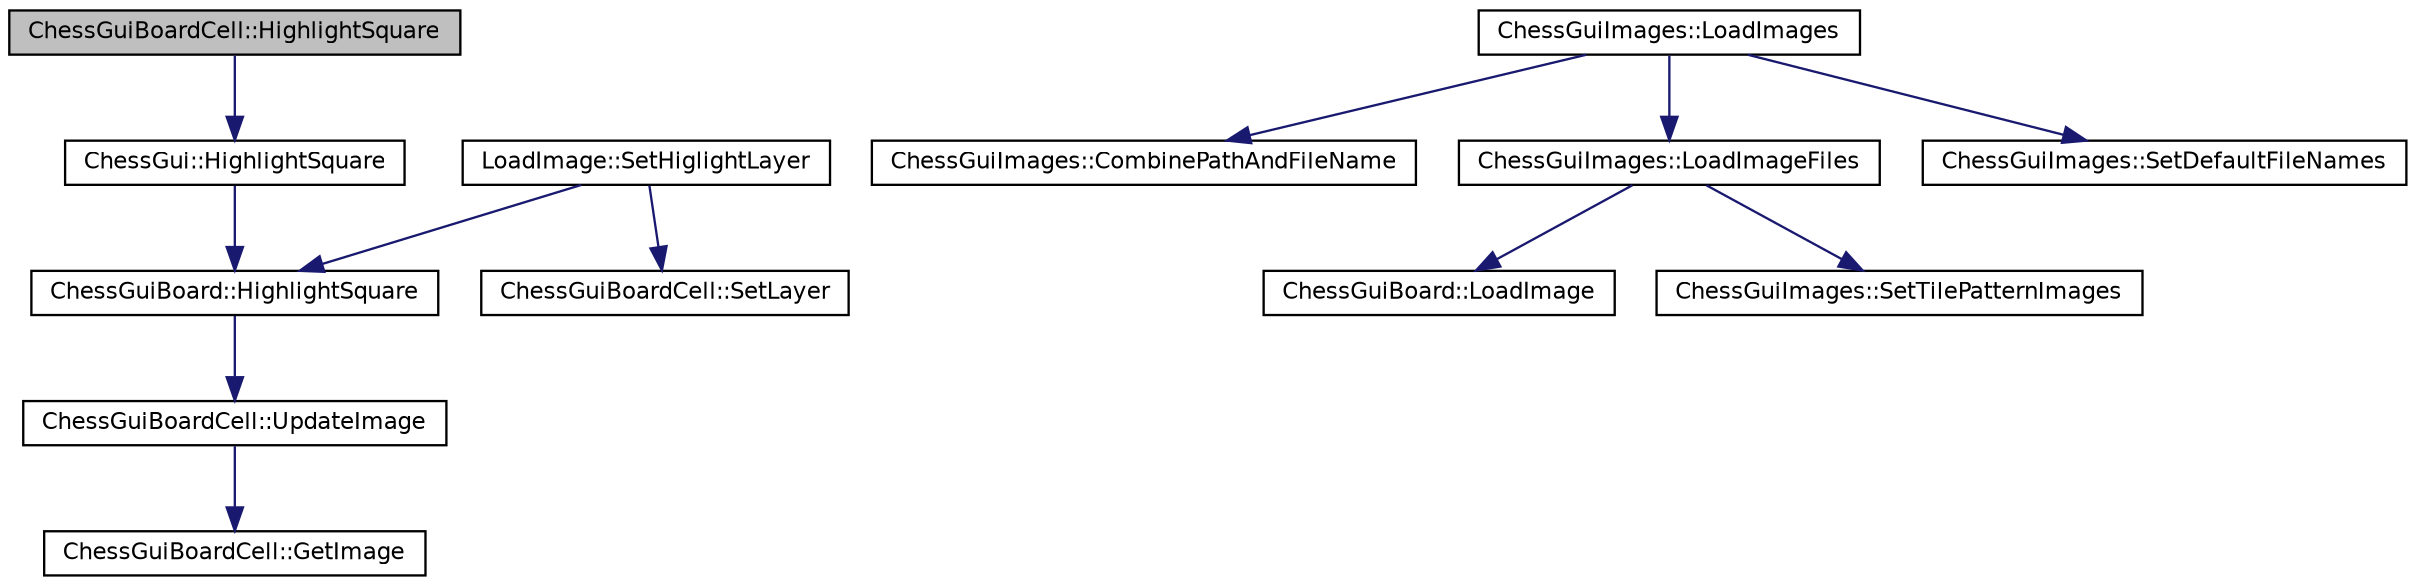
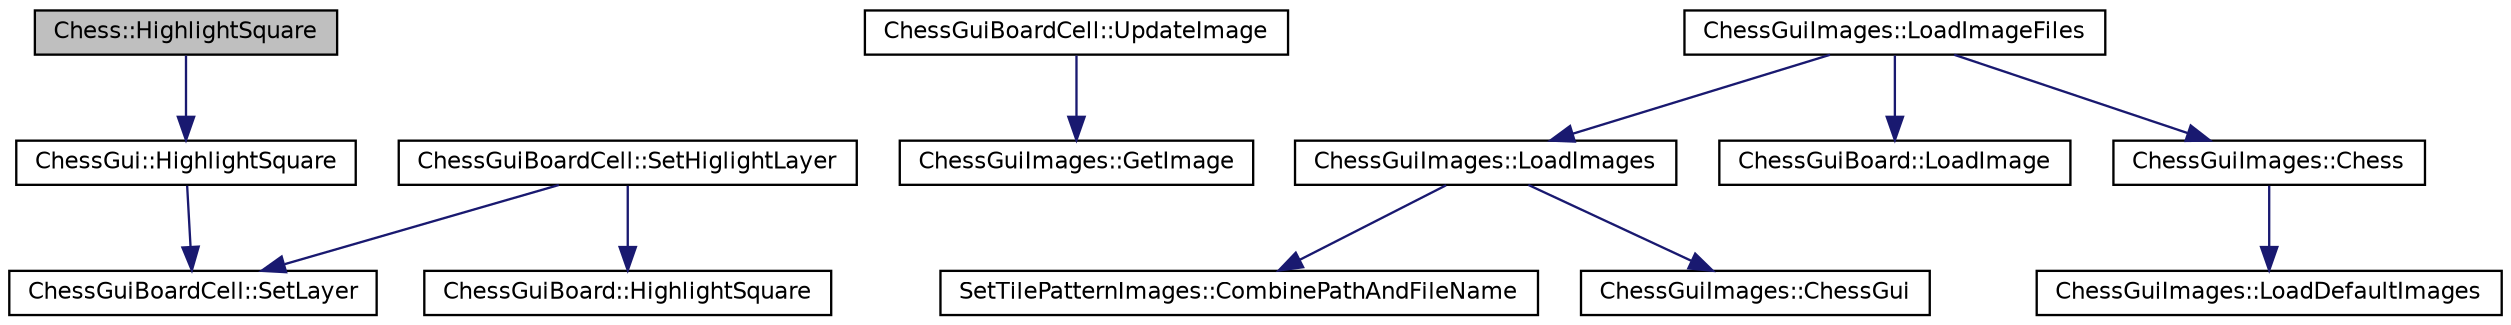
(235, 33) -> (186, 33)
(1669, 86) -> (1701, 94)
(646, 163) -> (628, 163)
(1144, 163) -> (1239, 293)
(2165, 163) -> (1755, 293)
(235, 216) -> (189, 216)
(1900, 293) -> (2269, 163)
none -> (2269, 293)
(235, 346) -> none
(235, 553) -> (1076, 163)
